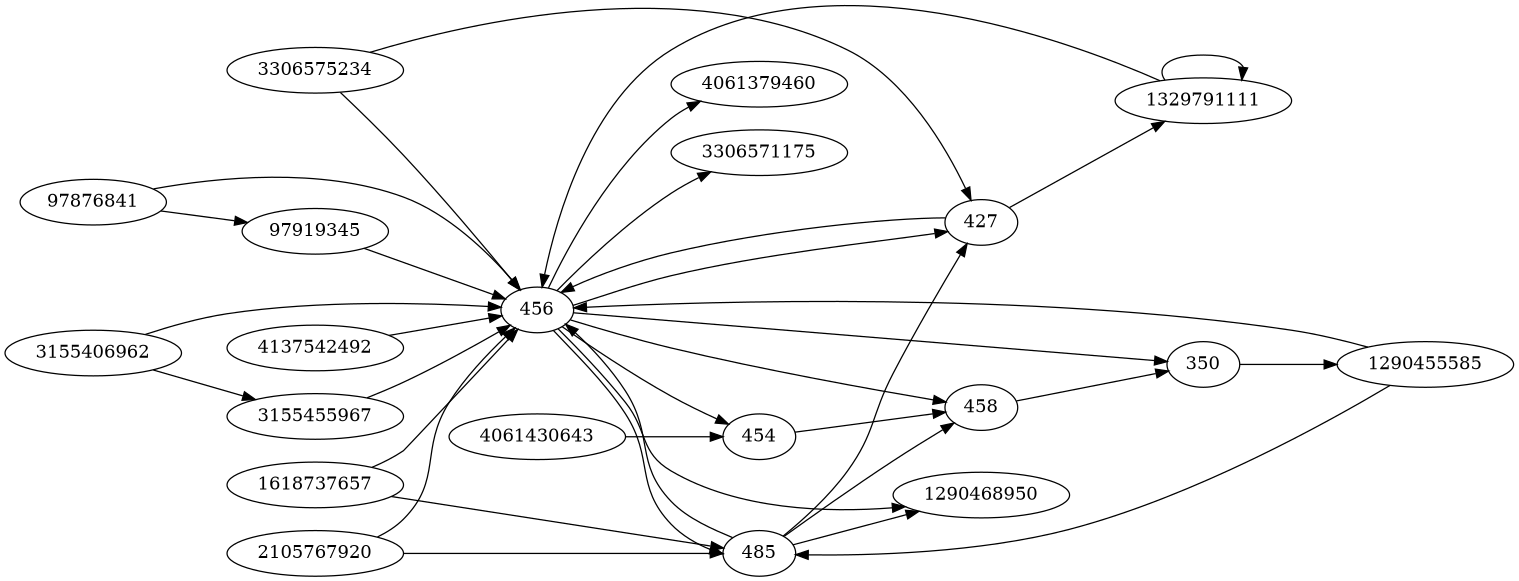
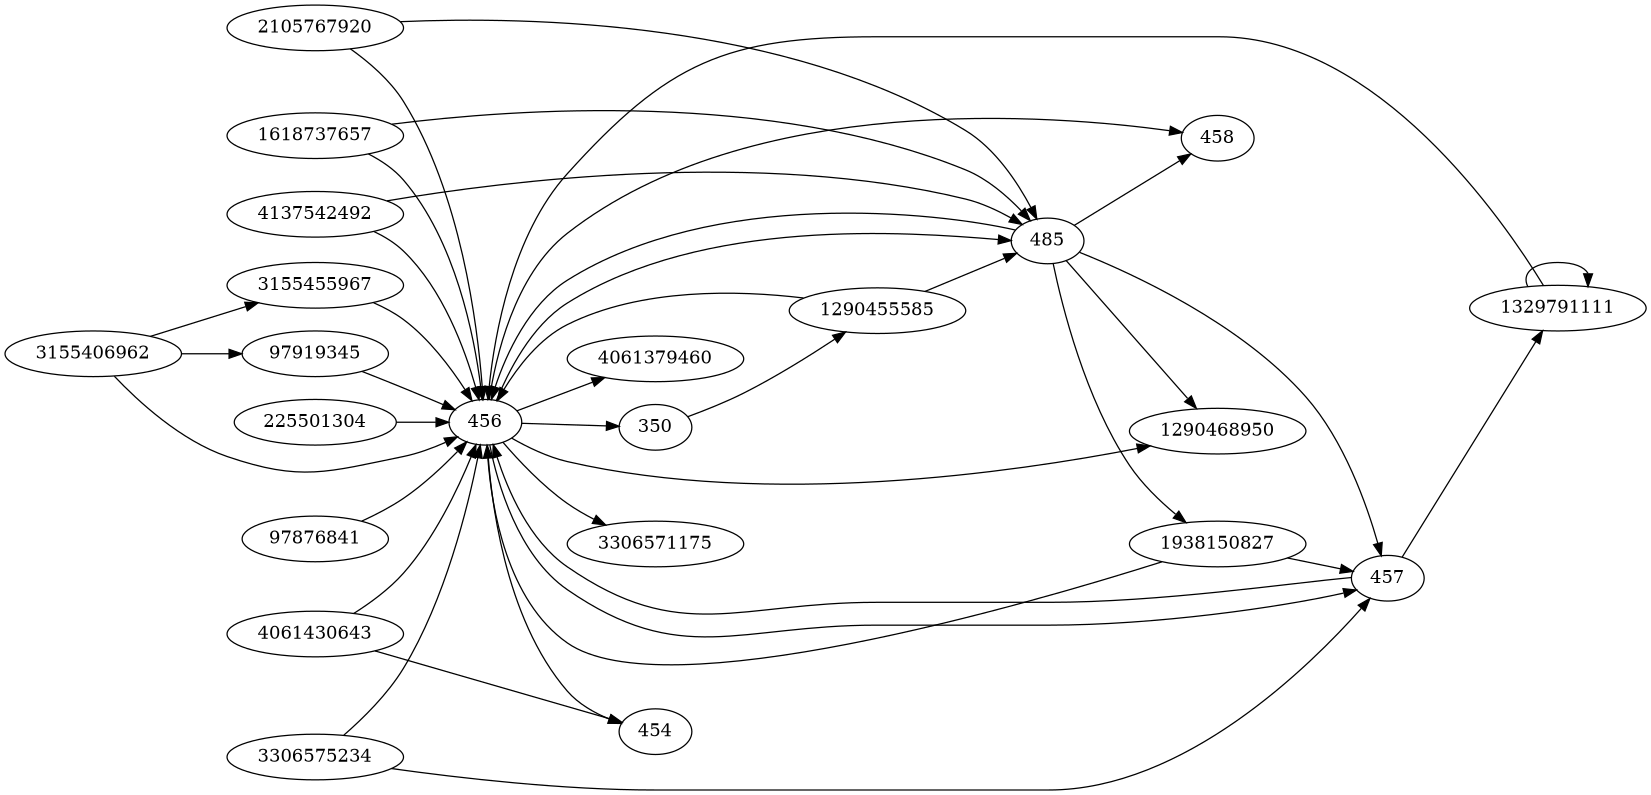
none -> (701, 173)
(198, 216) -> (205, 354)
(981, 222) -> (1388, 578)
(1086, 387) -> none
none -> (315, 422)
(864, 423) -> none
none -> (1218, 544)
none -> (425, 545)
